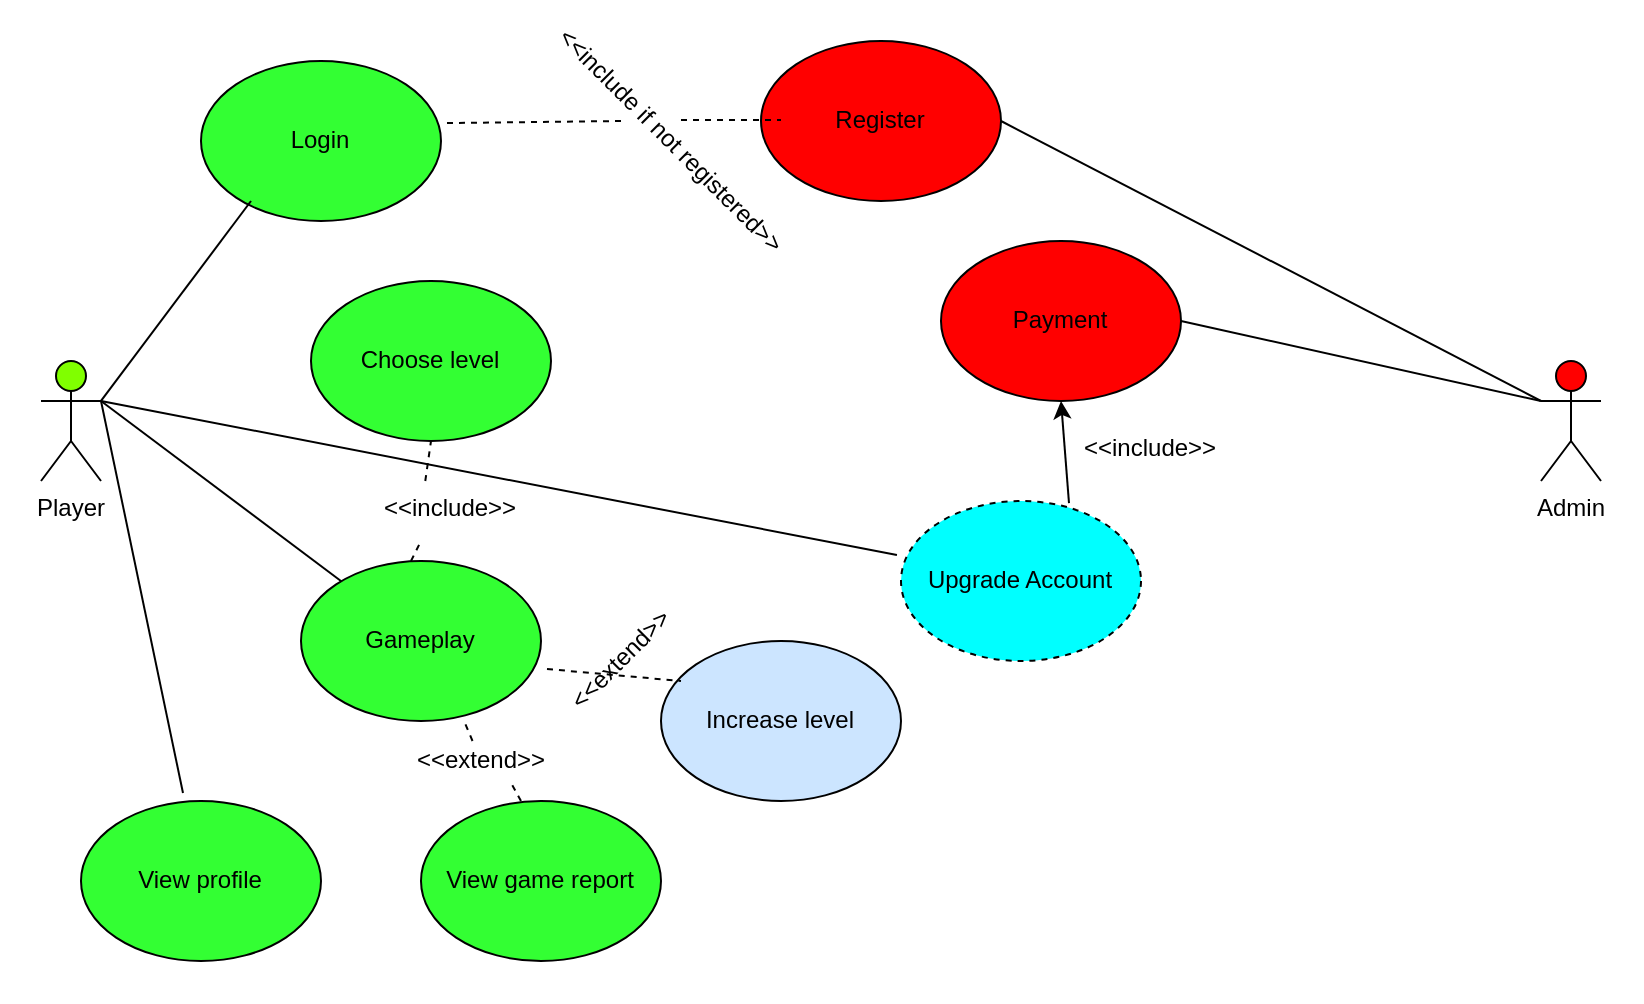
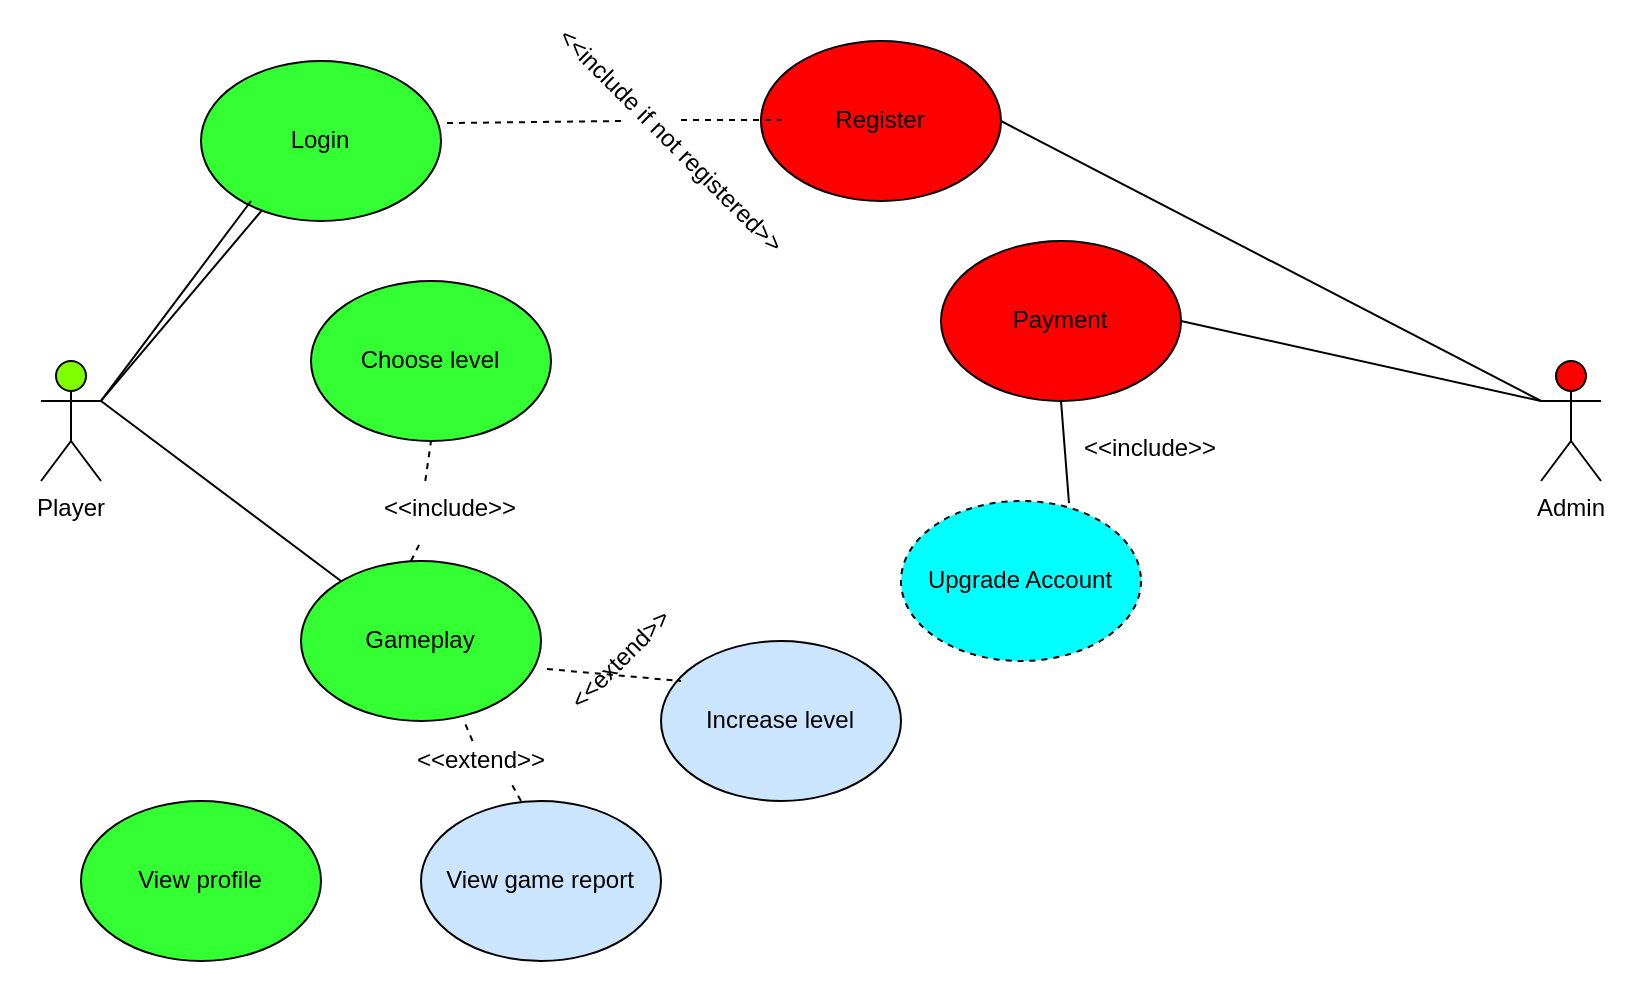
(1062, 416) -> (1062, 410)
(502, 479) -> none
(142, 599) -> (196, 289)
(541, 881) -> (541, 881)
